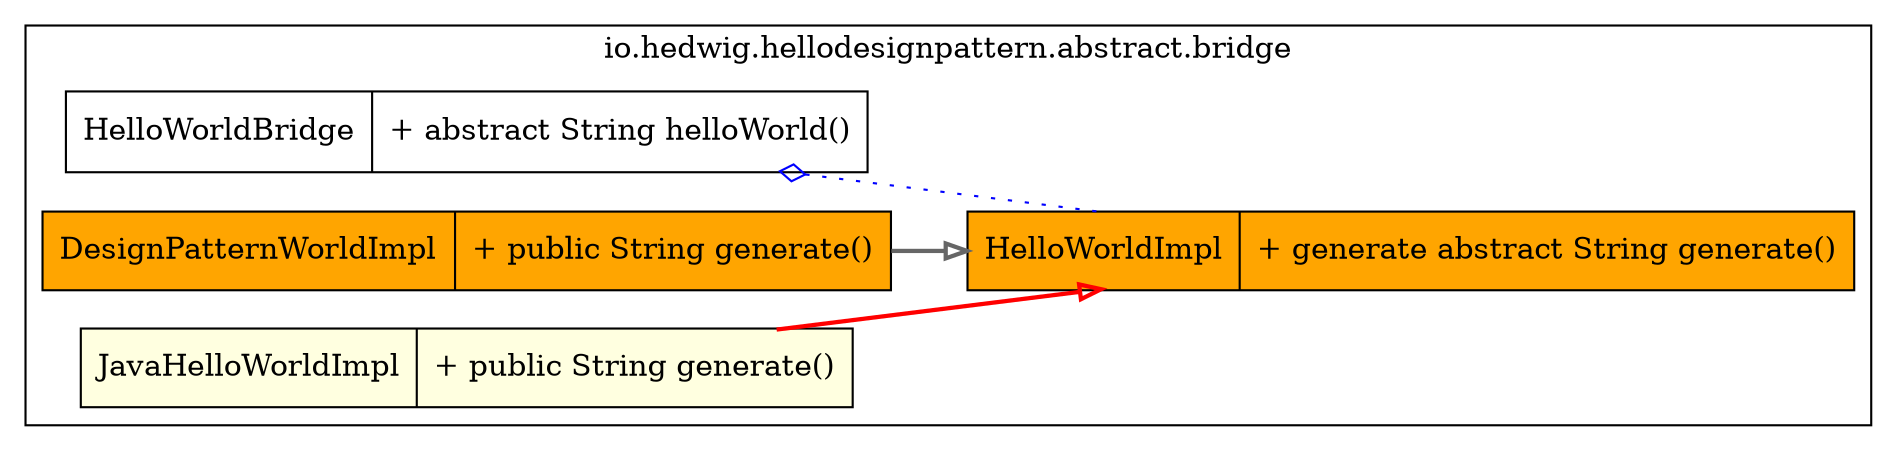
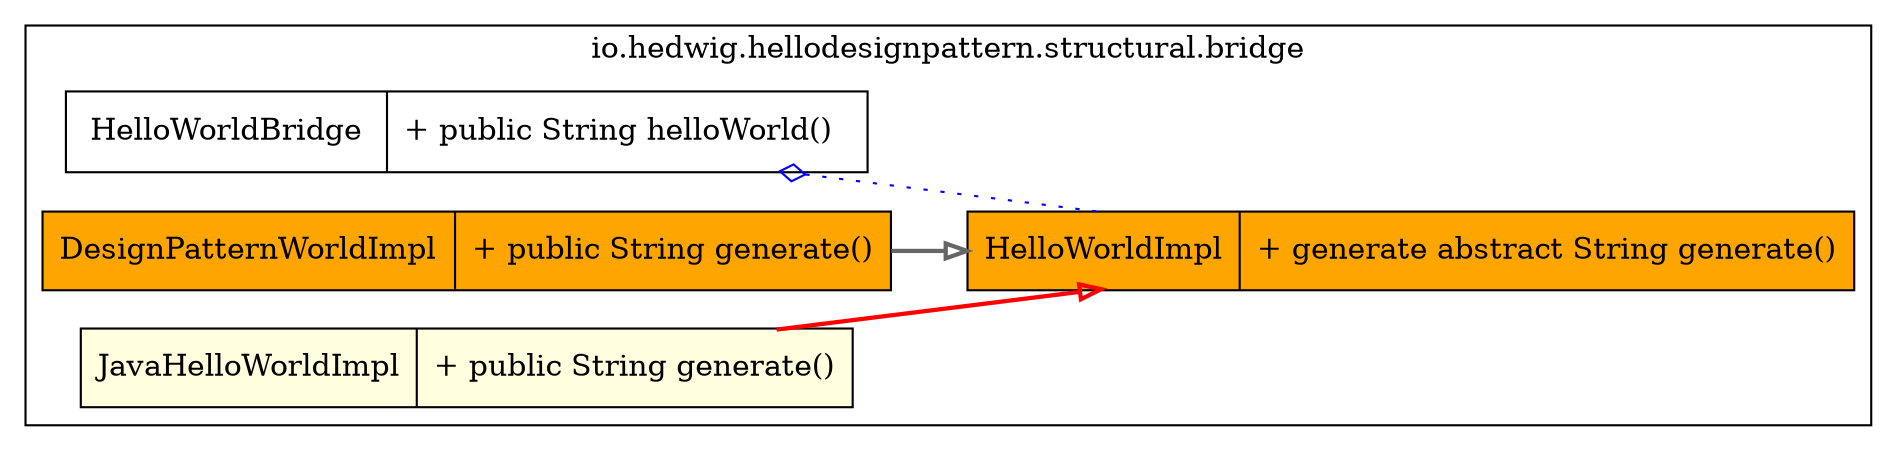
(948, 50) -> (948, 50)
(620, 131) -> (619, 131)
